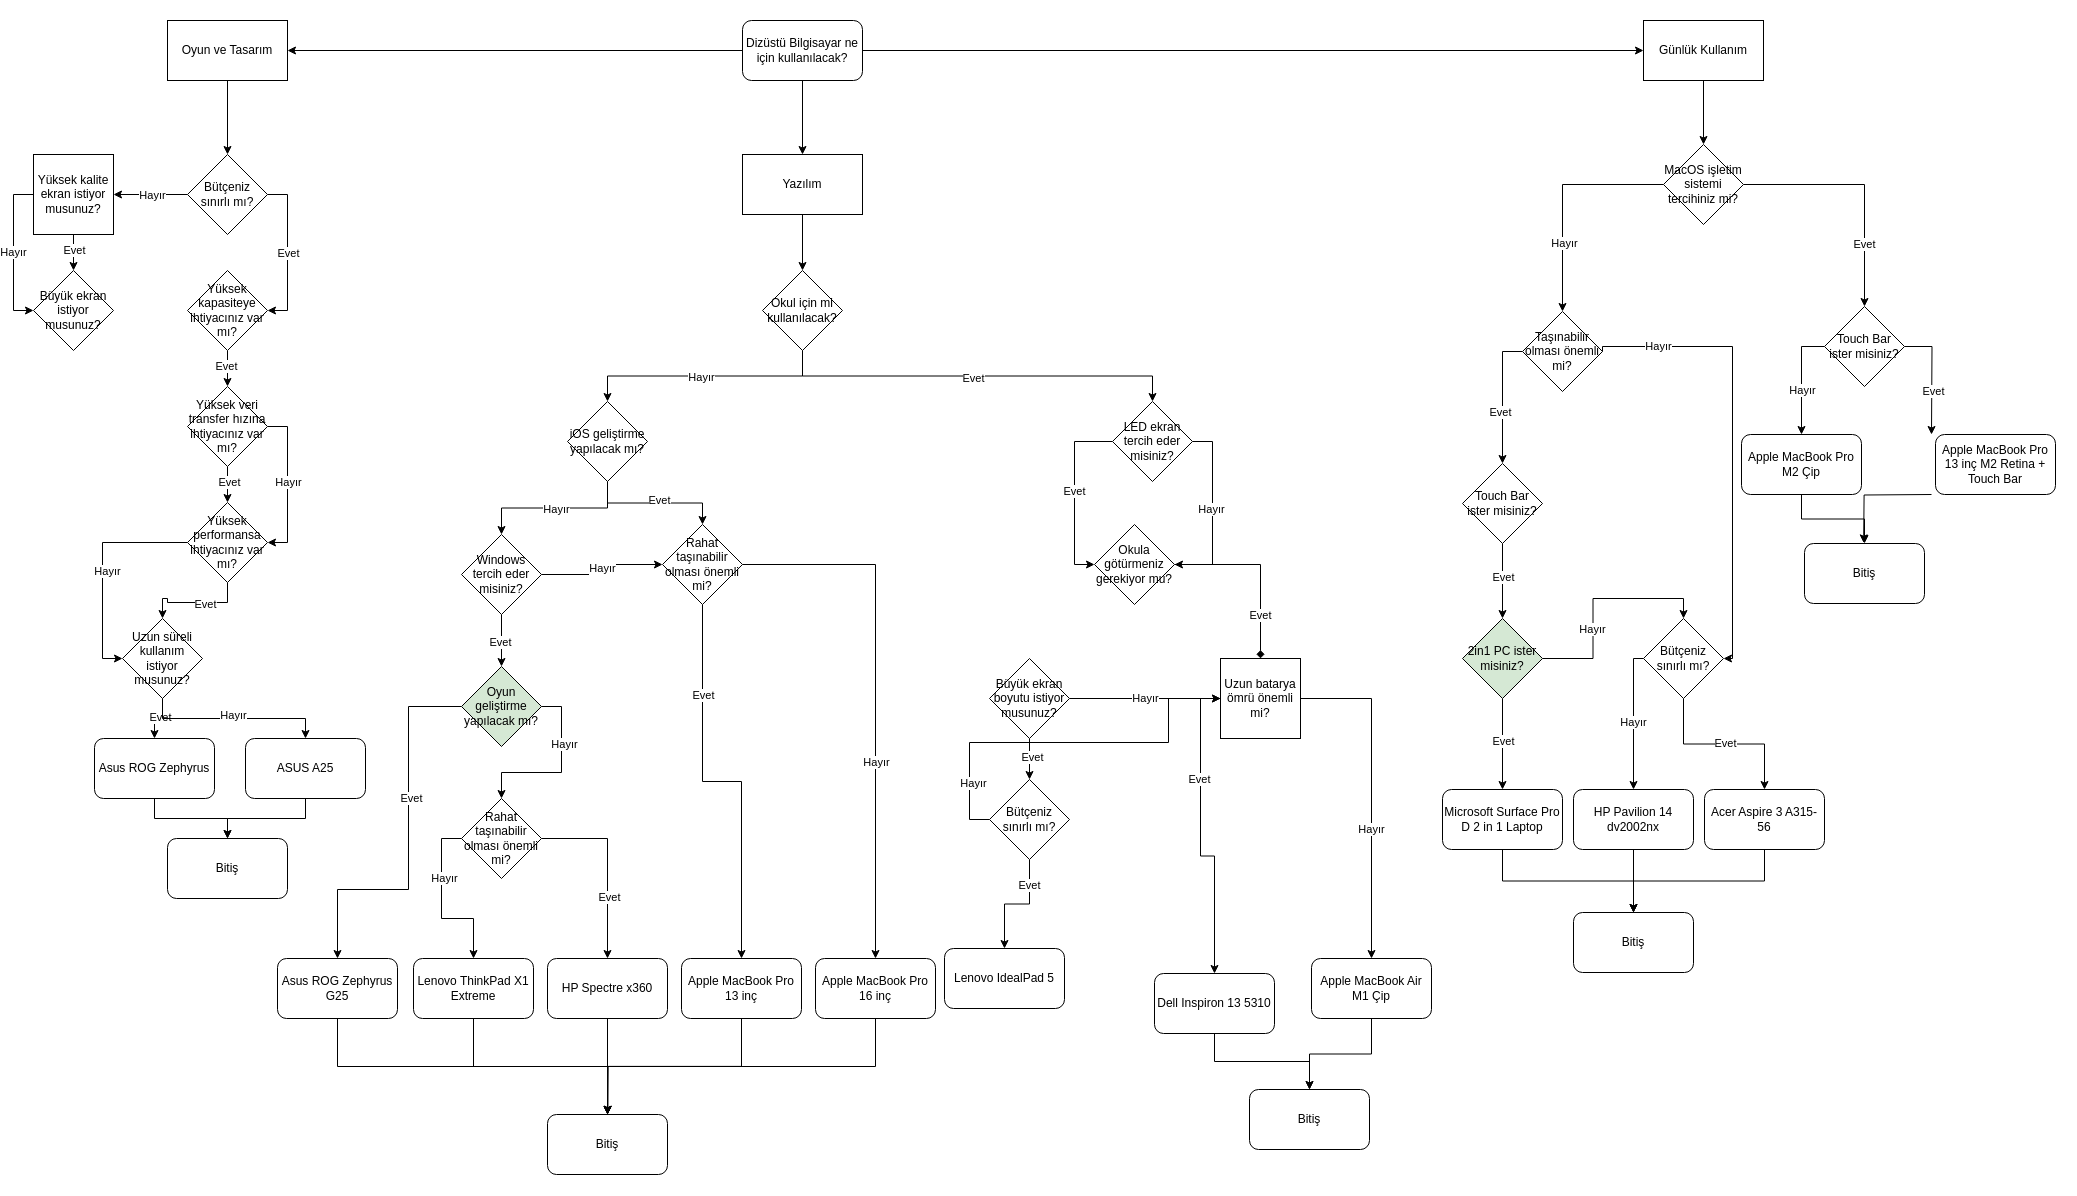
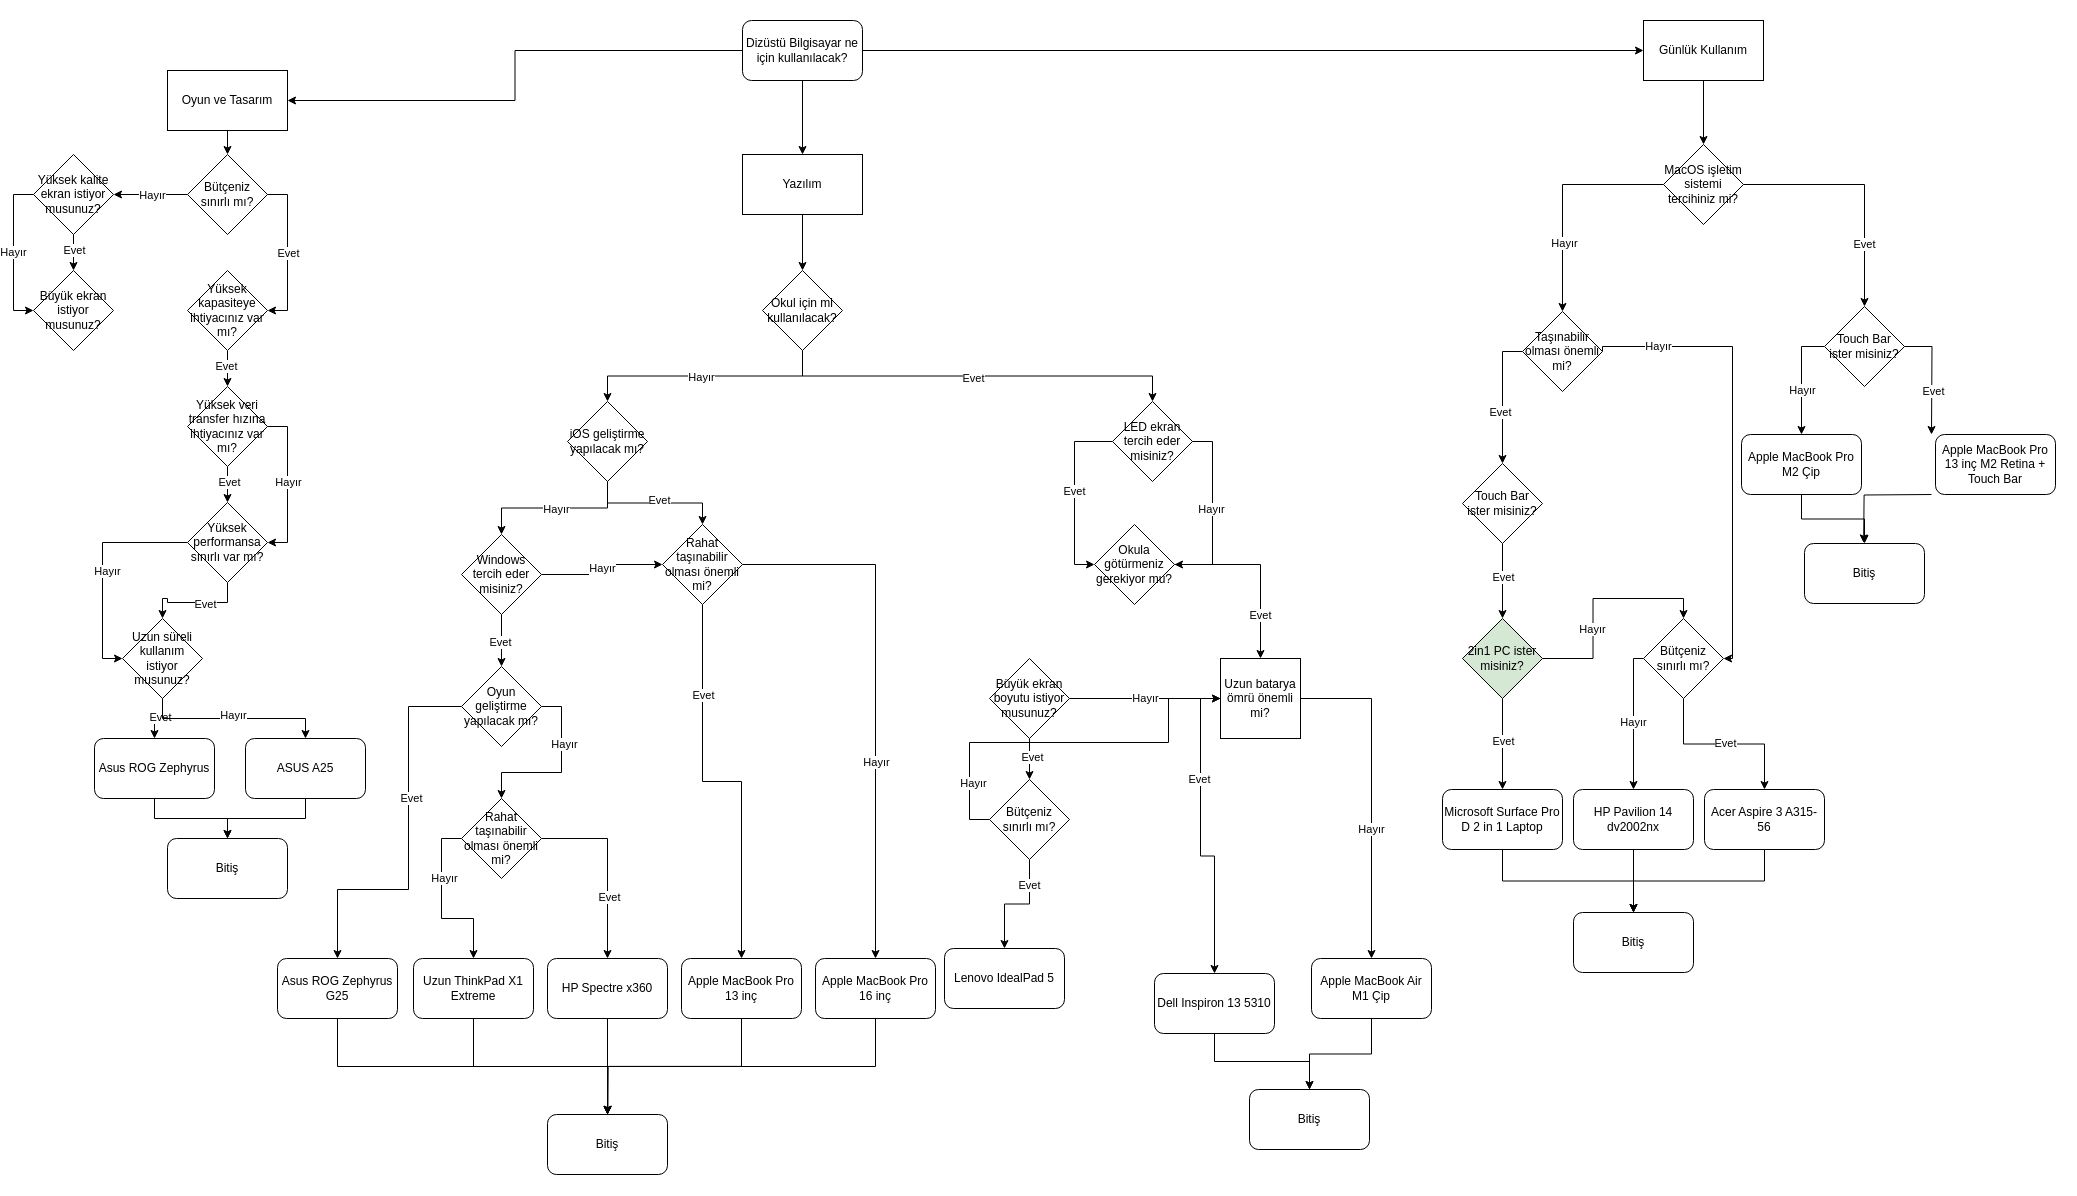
(228, 51) -> (228, 101)
(74, 195) -> (74, 195)
(228, 543) -> (228, 543)
(1261, 650) -> (1261, 650)
(502, 707) -> (502, 707)
(474, 989) -> (474, 989)
